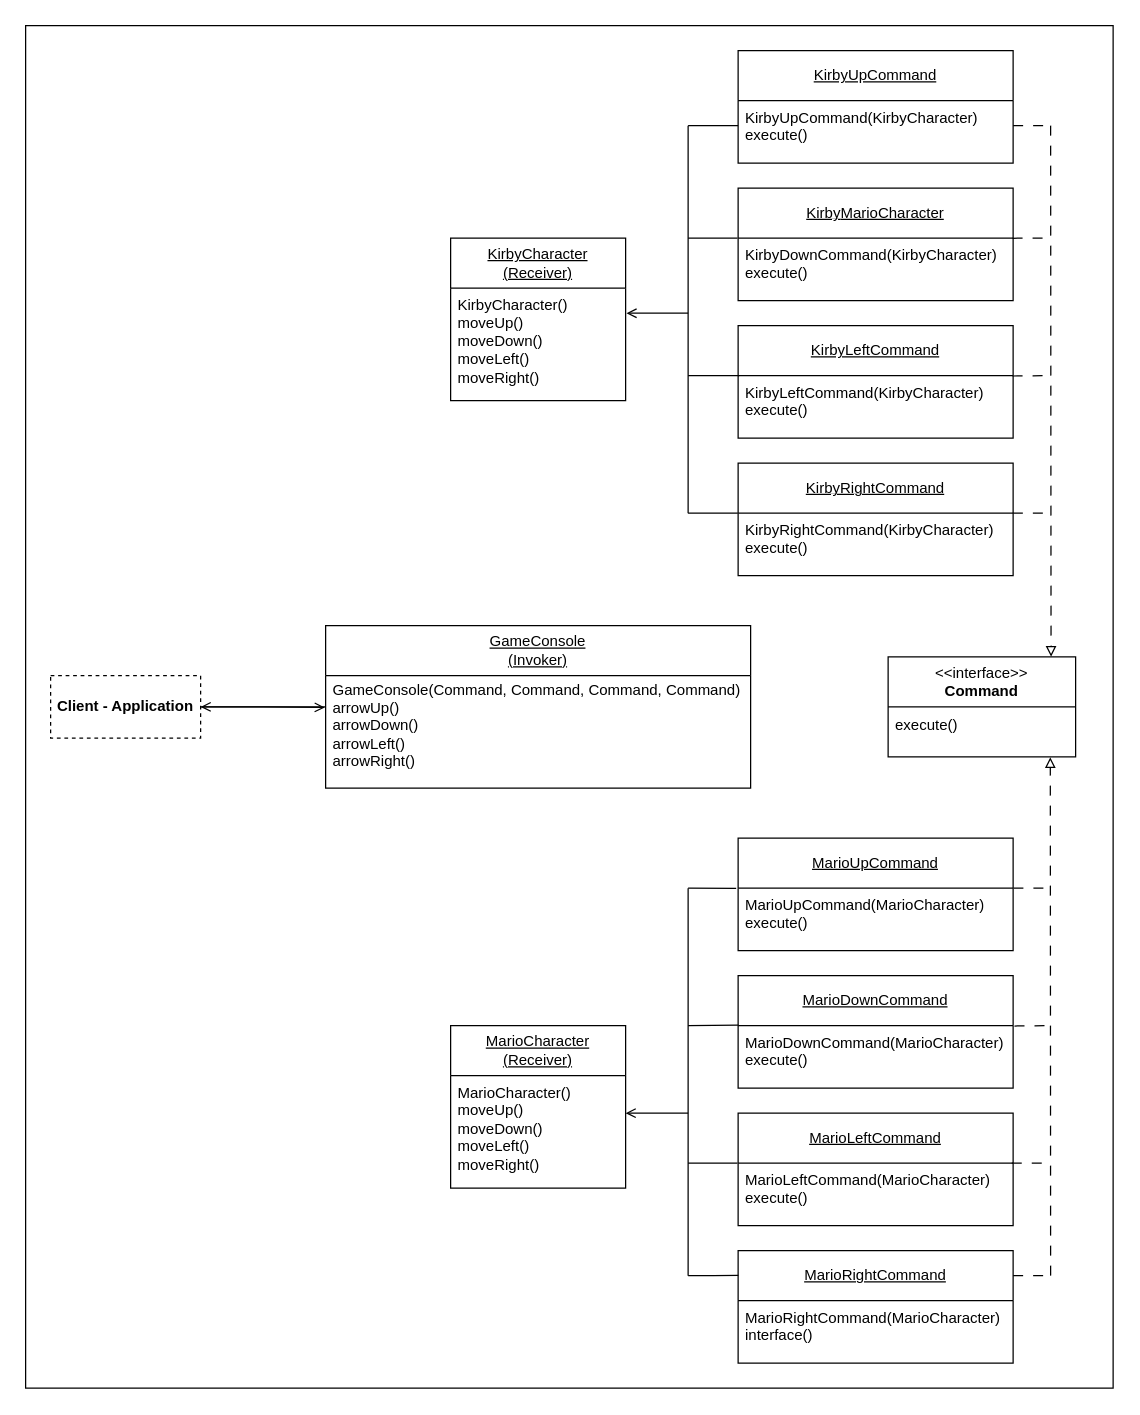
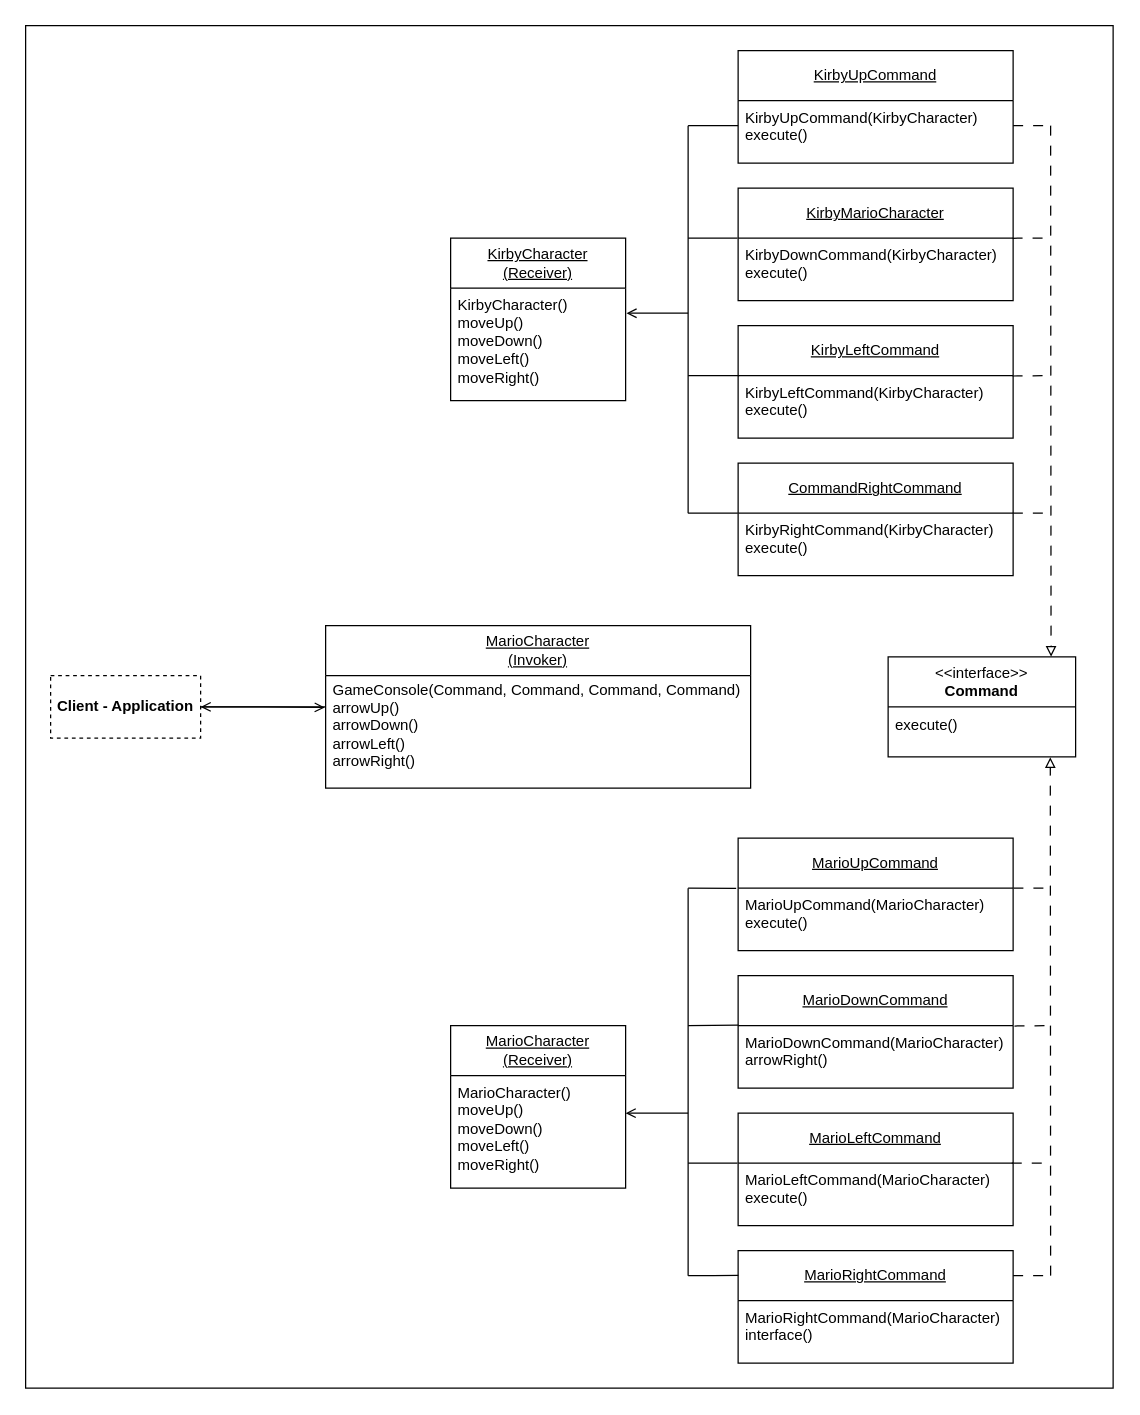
(876, 488) -> (876, 488)
(538, 651) -> (538, 651)
(876, 1052) -> (876, 1052)
